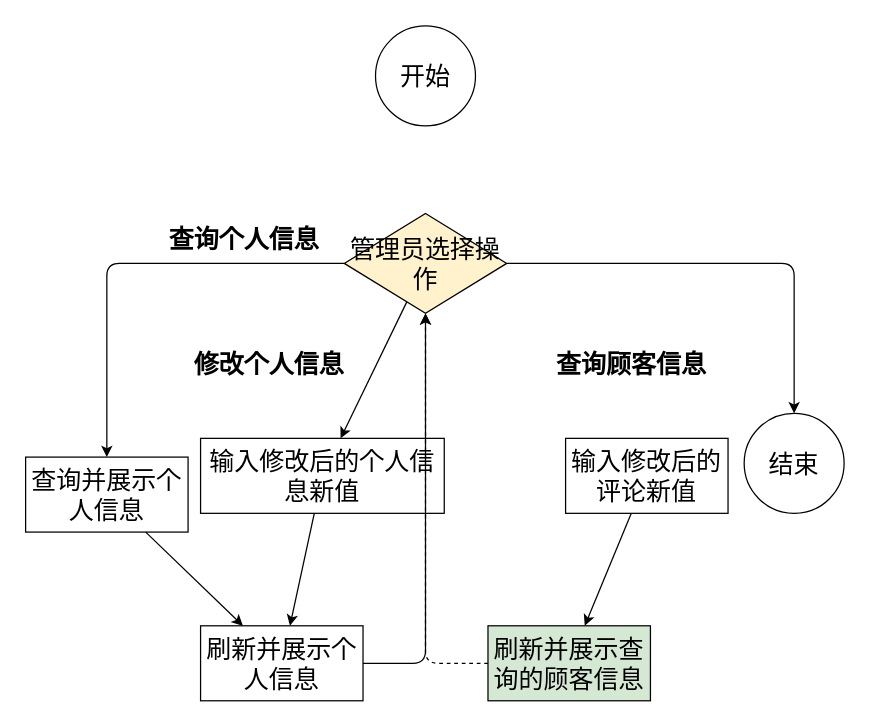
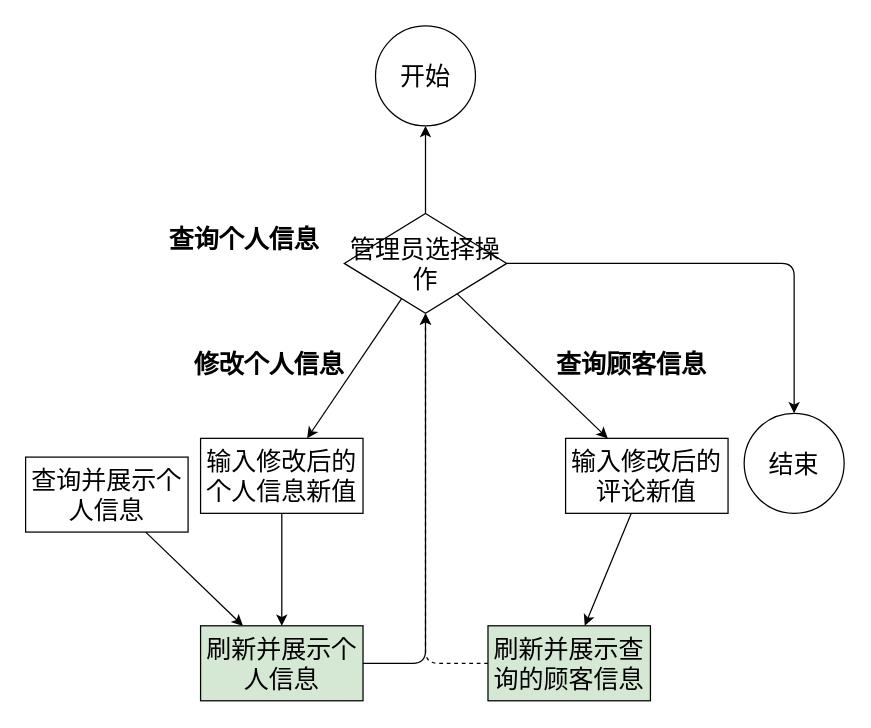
(138, 263) -> (426, 174)
(426, 263) -> (426, 263)
none -> (530, 363)
(323, 476) -> (282, 476)
(282, 663) -> (282, 663)
